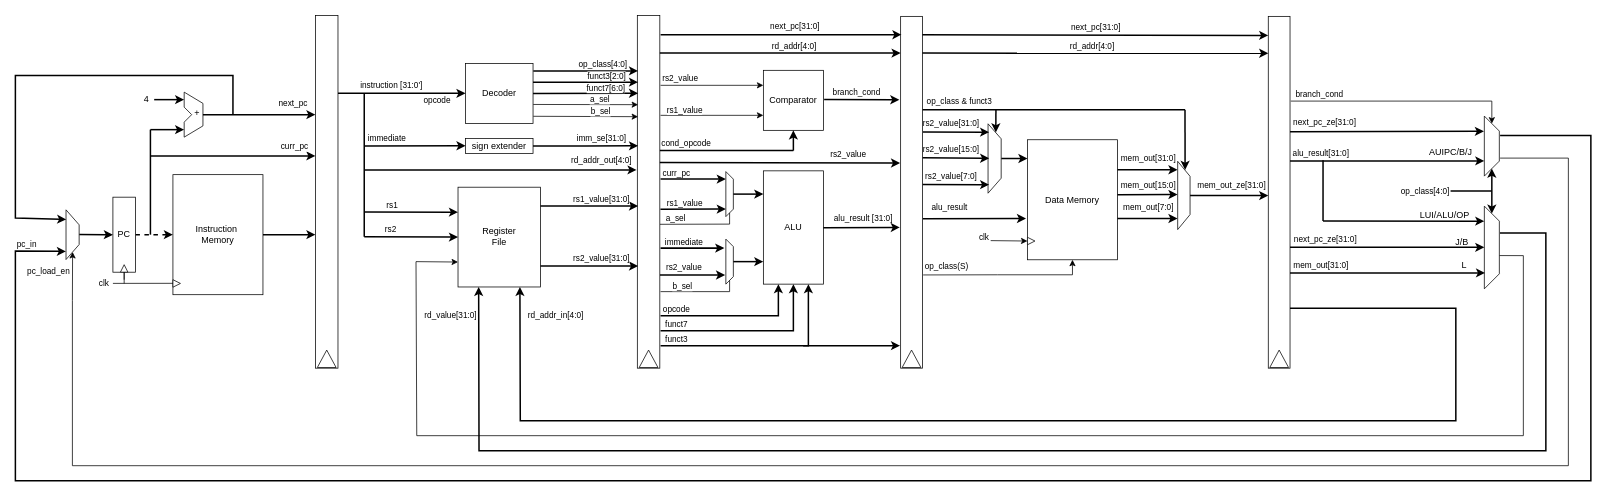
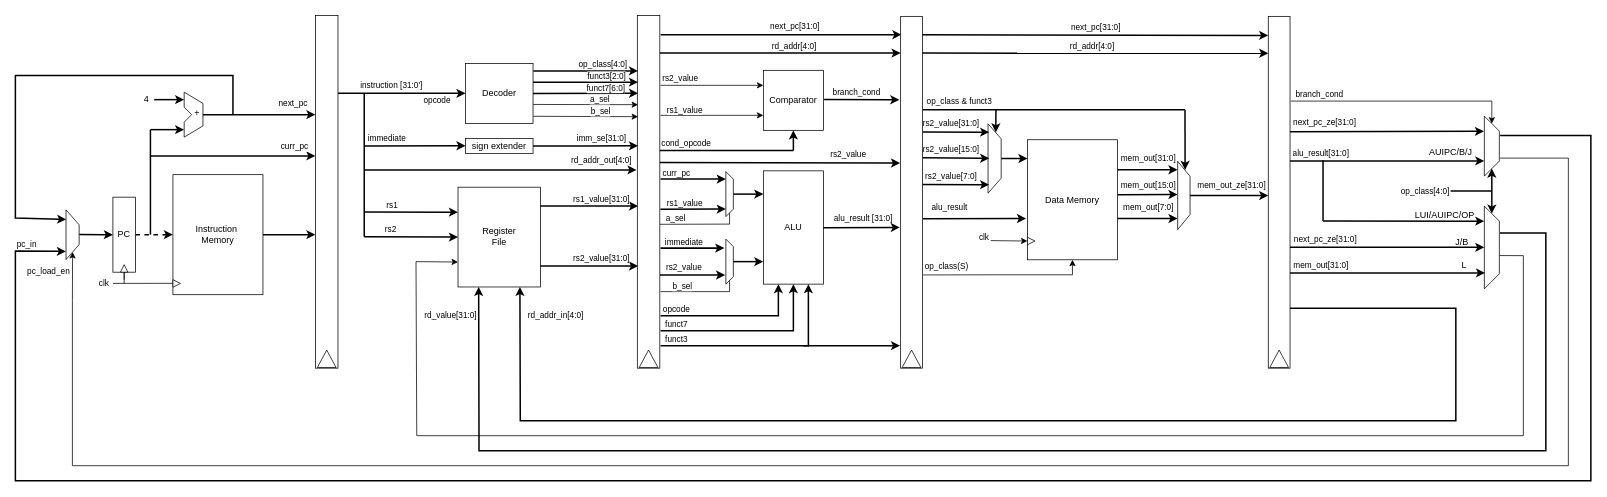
(1445, 215) -> (1445, 215)
